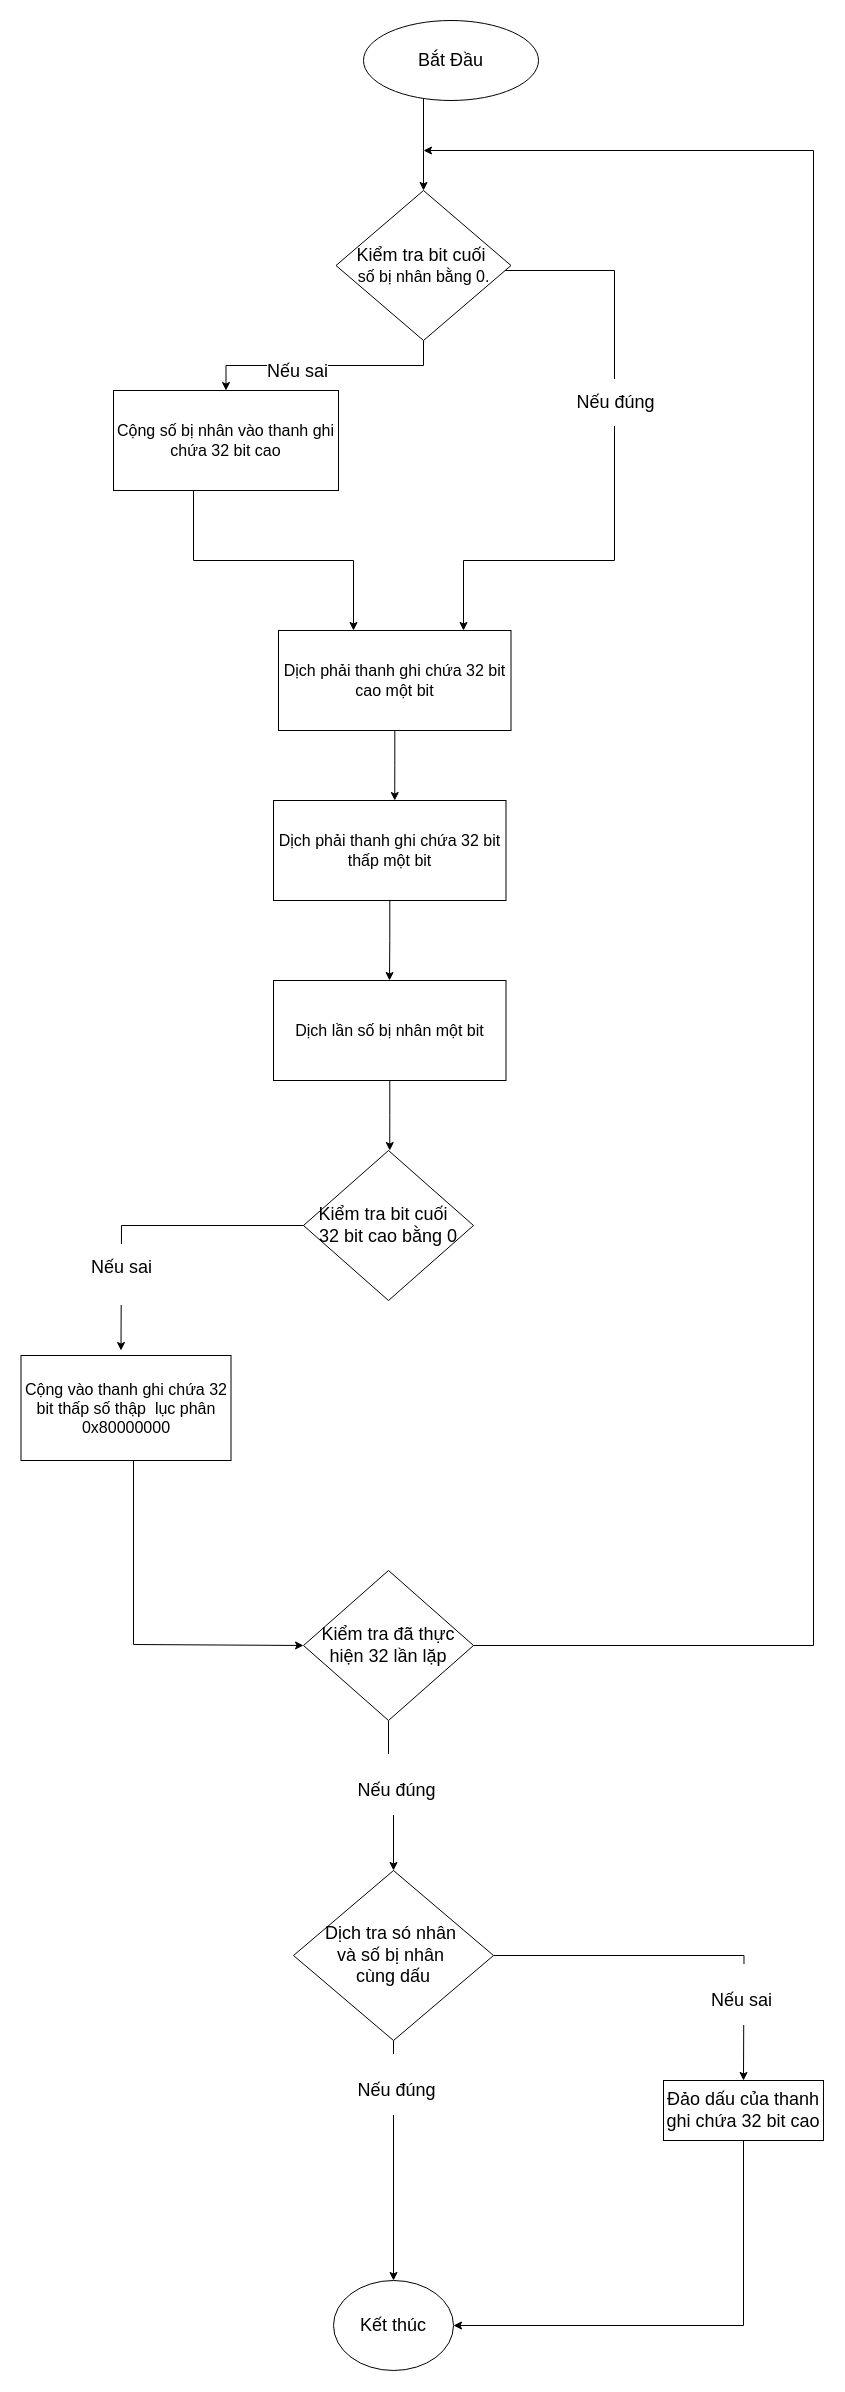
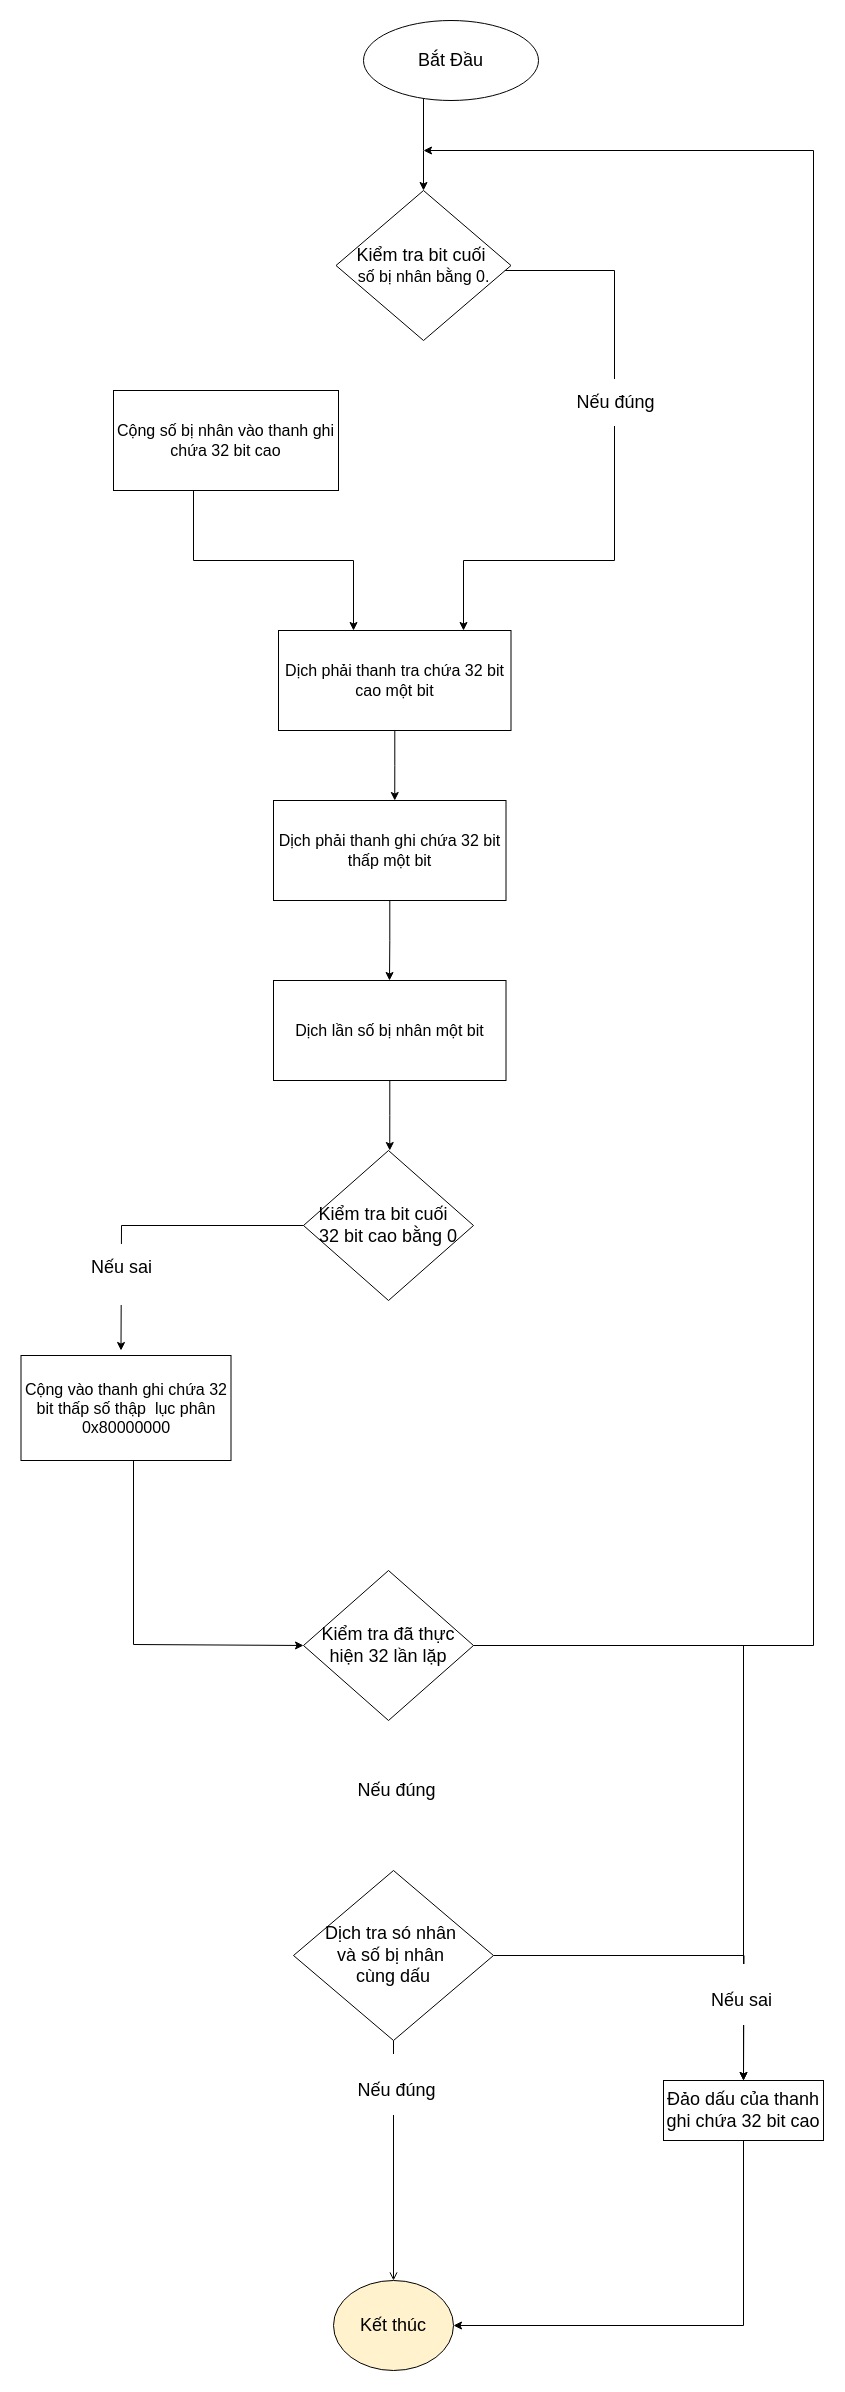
(328, 366) -> none
(395, 681) -> (395, 681)
(394, 1838) -> (744, 1800)
(394, 2272) -> (394, 2273)
(394, 2326) -> (394, 2326)
